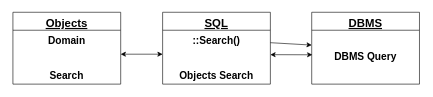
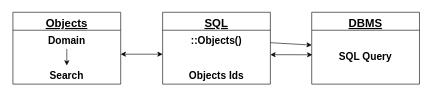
(216, 40) -> (216, 40)
(365, 56) -> (365, 56)
none -> (66, 60)
(216, 76) -> (216, 76)
